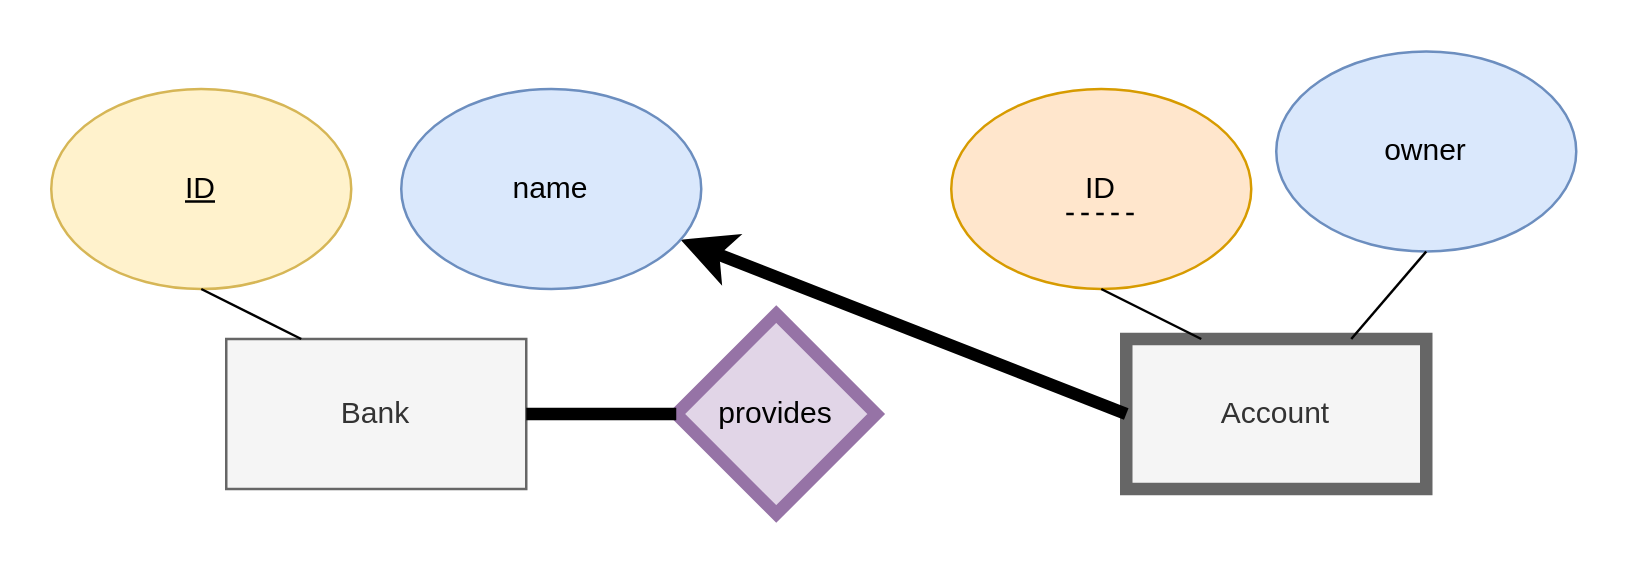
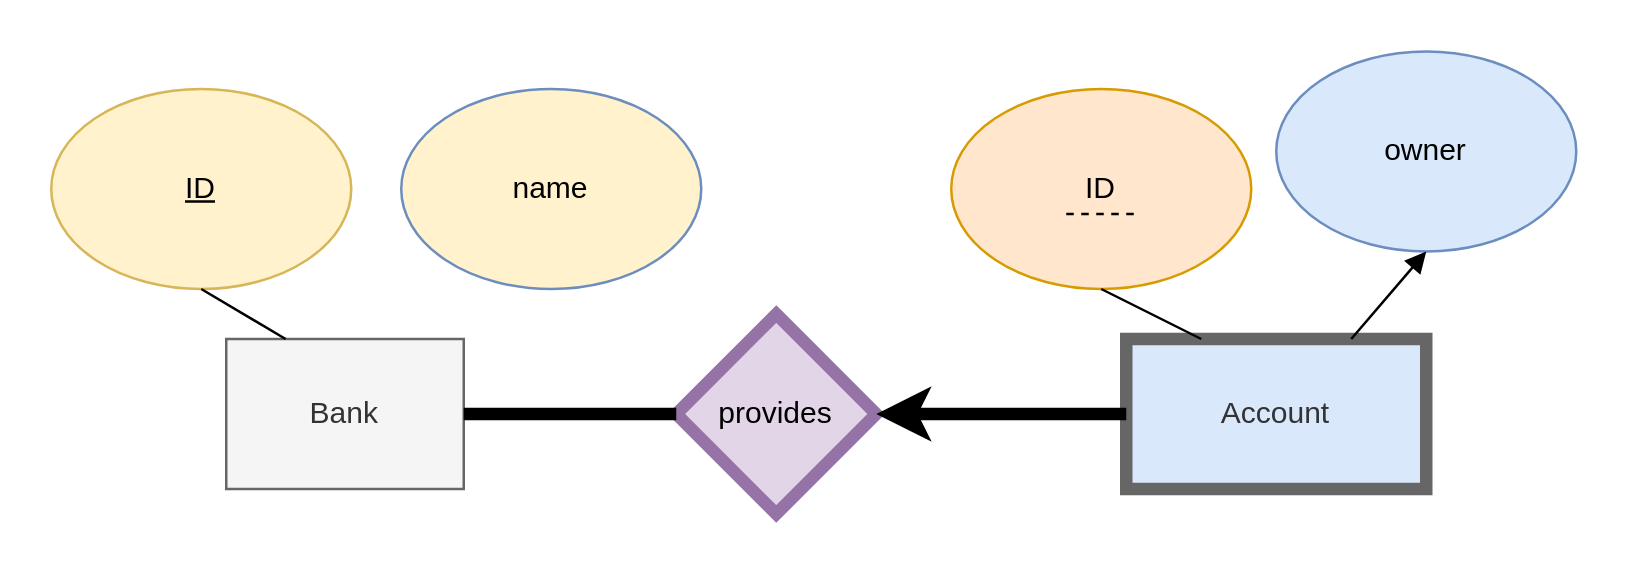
(551, 189) -> (551, 189)
(1418, 260) -> (1412, 268)
(914, 331) -> (1014, 414)
(376, 414) -> (345, 414)
(1276, 414) -> (1276, 414)
